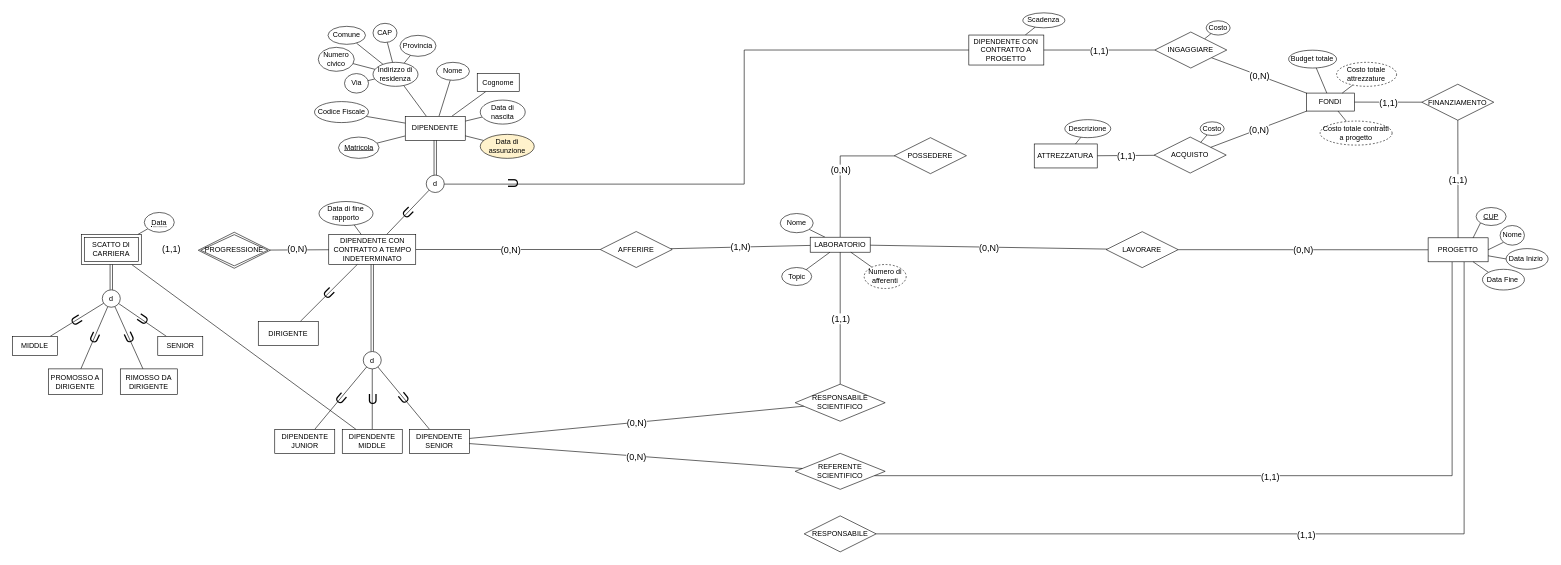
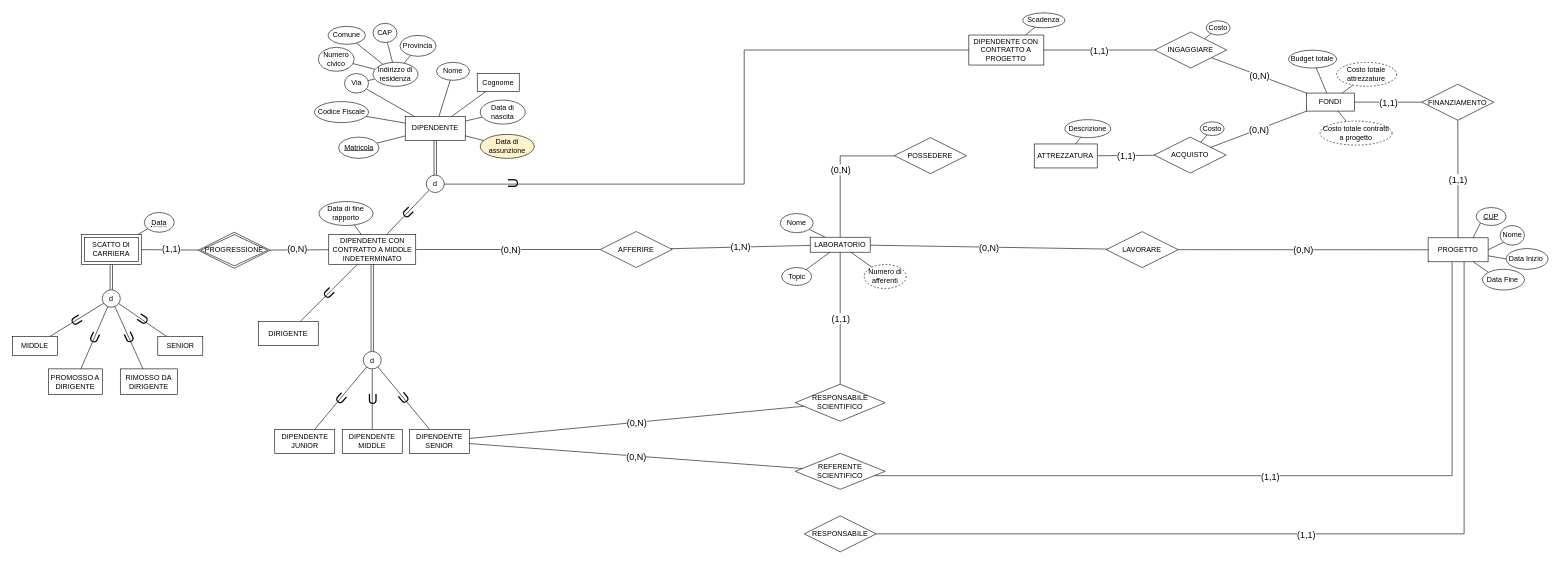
(415, 101) -> (391, 103)
(373, 249) -> (373, 249)
(244, 347) -> (152, 250)
